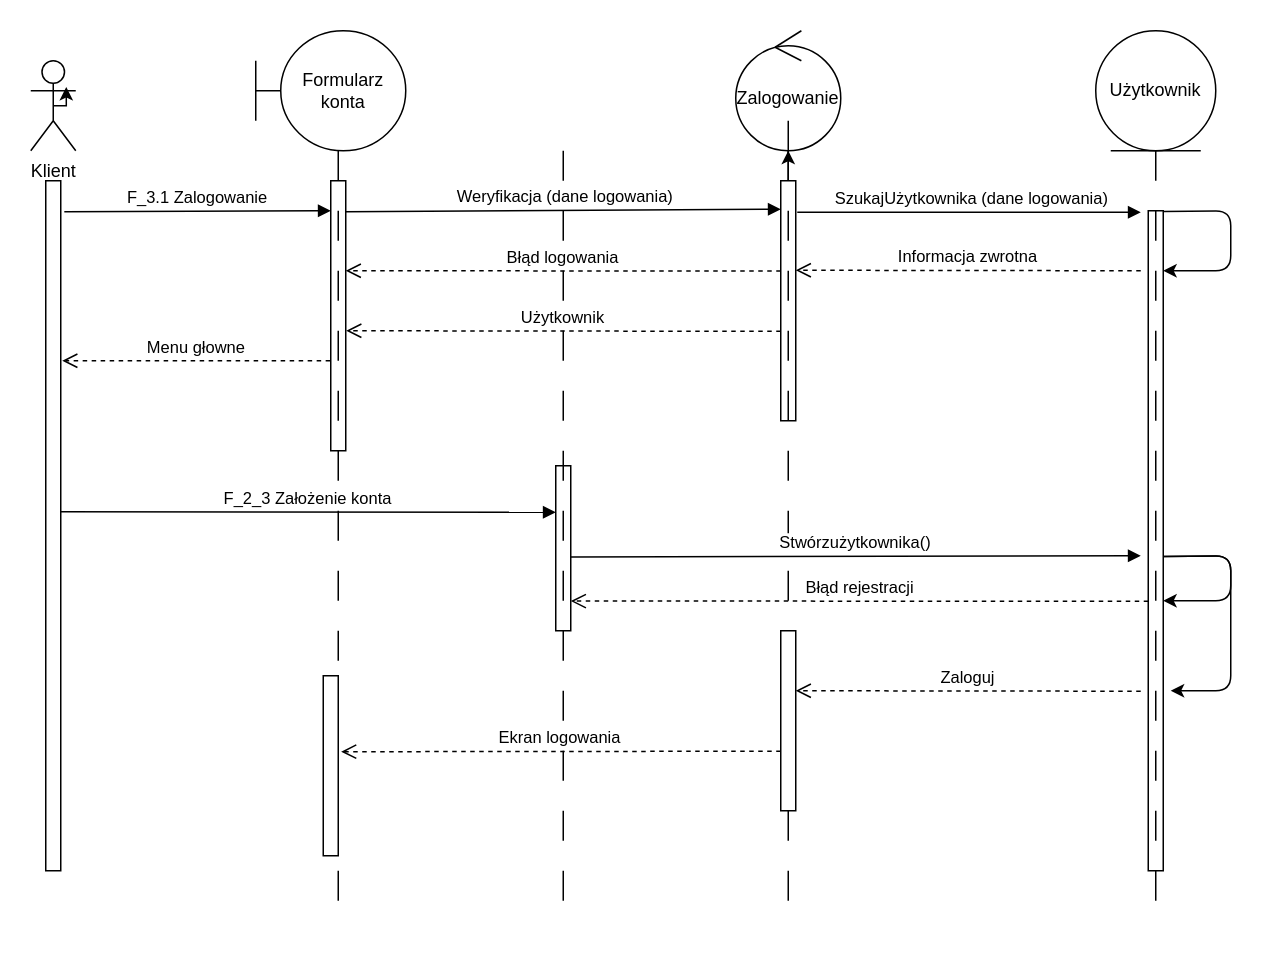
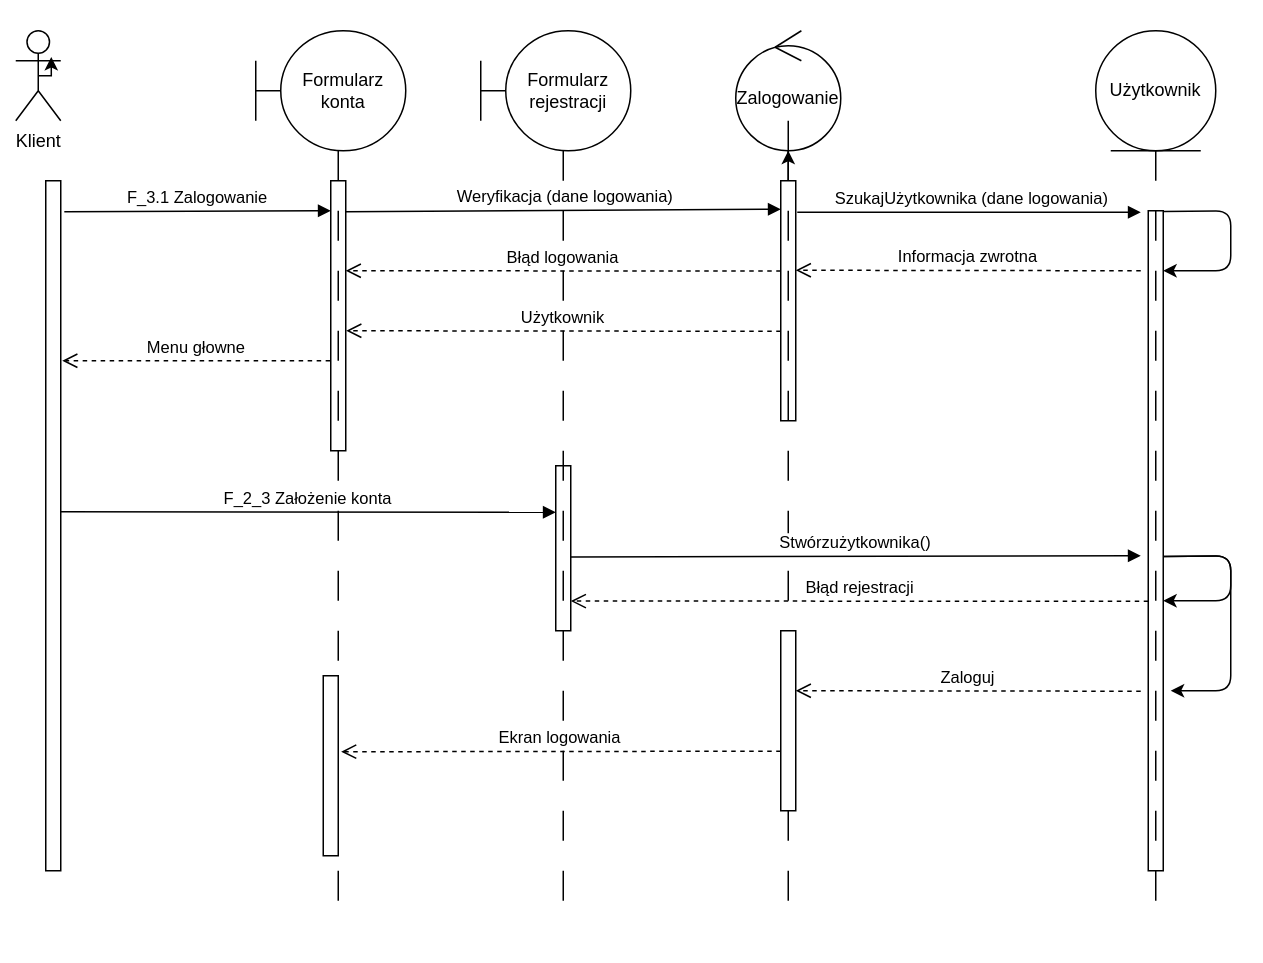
none -> (556, 91)
(53, 106) -> (38, 76)
